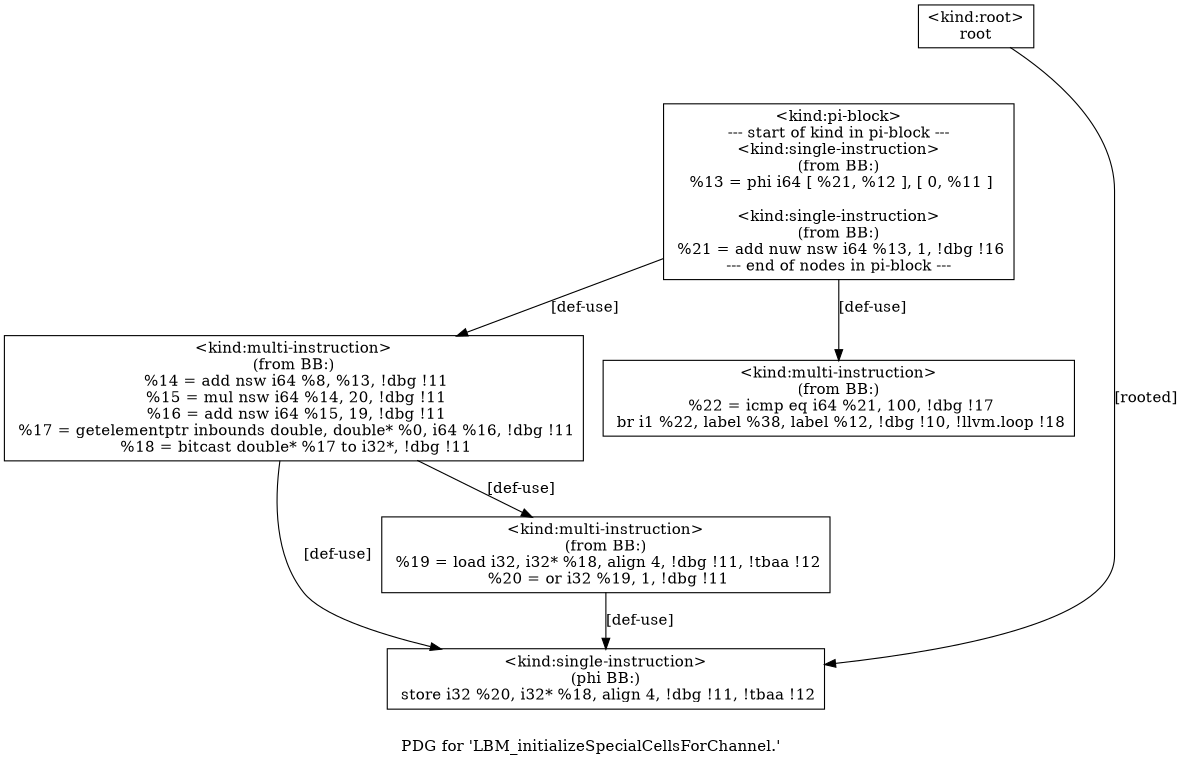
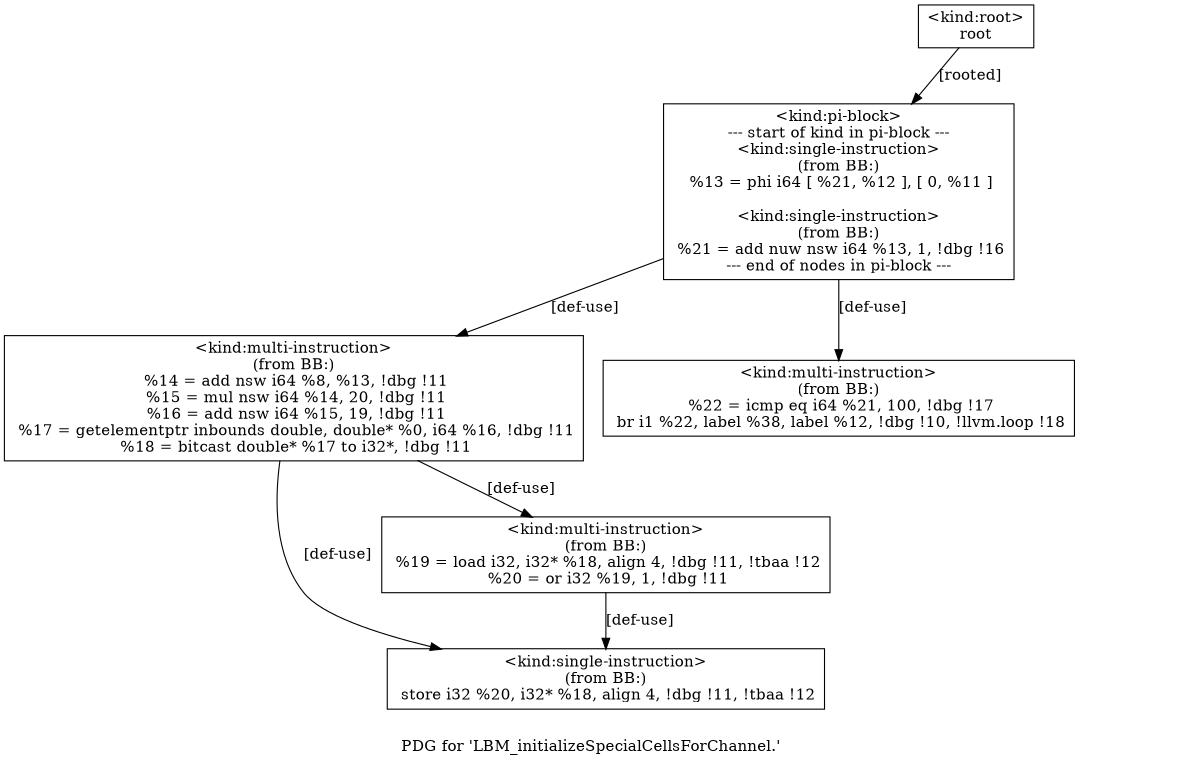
(1115, 438) -> (939, 72)
(606, 678) -> (606, 678)
